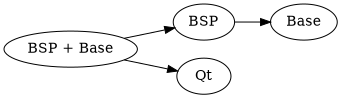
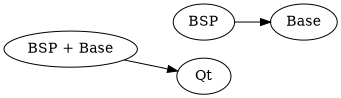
(144, 34) -> none
